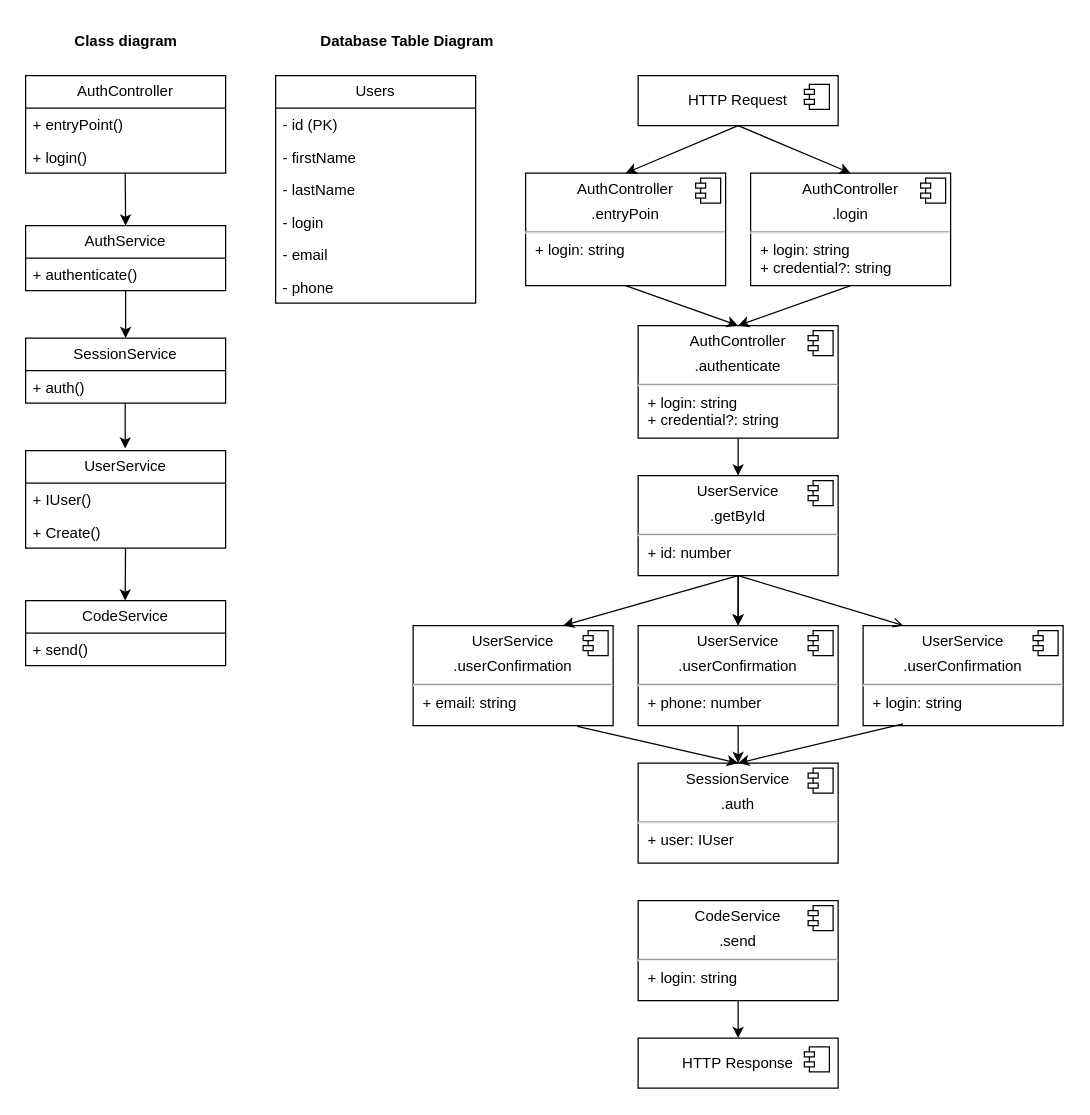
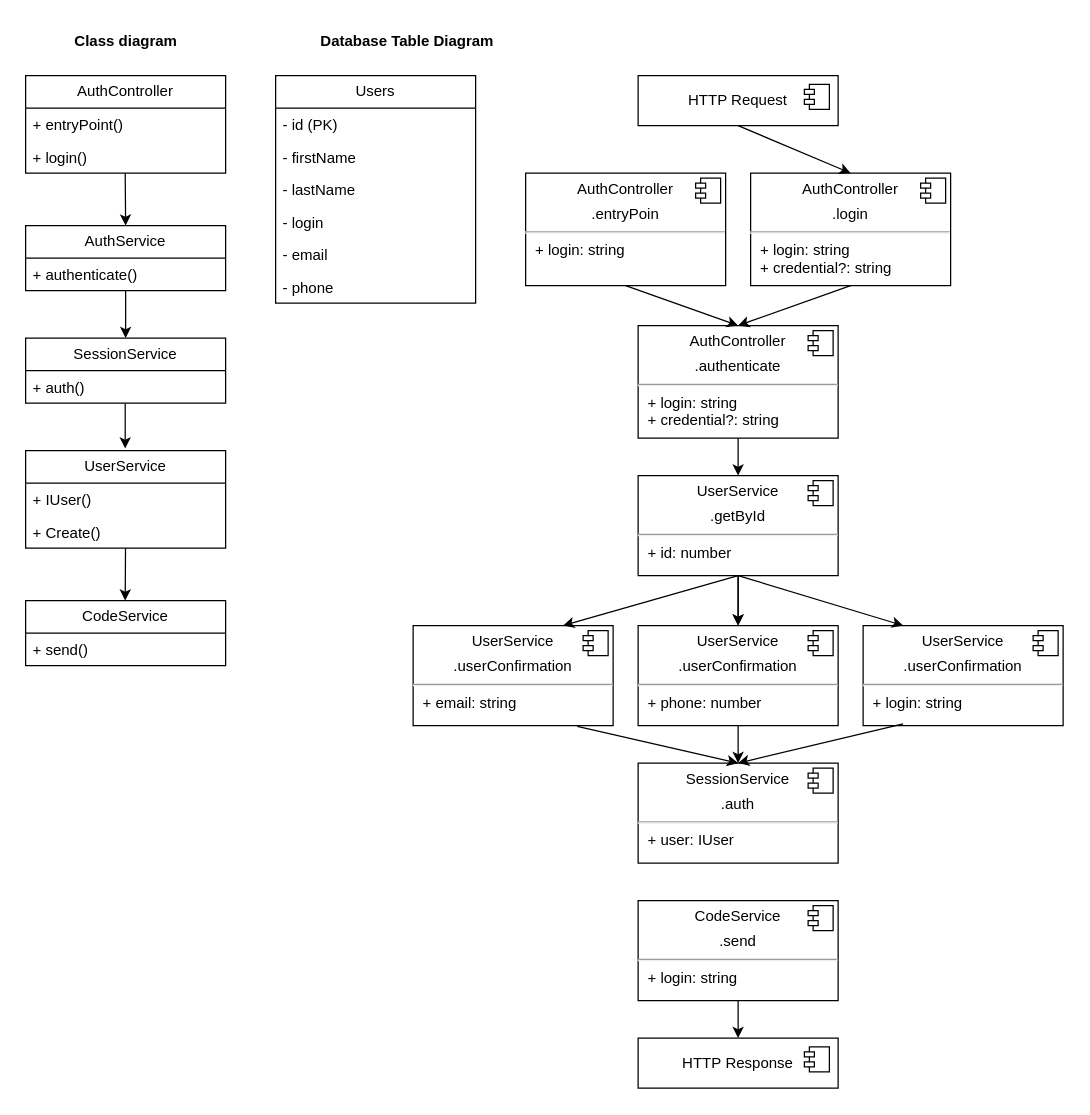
(686, 148) -> none
(895, 623) -> (893, 622)
